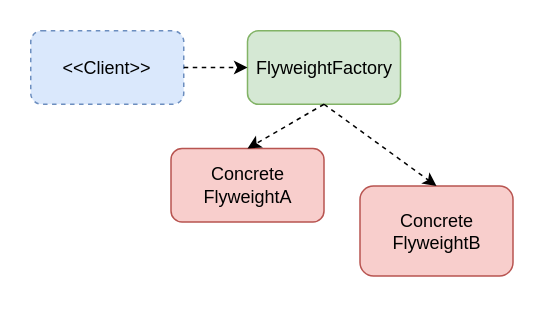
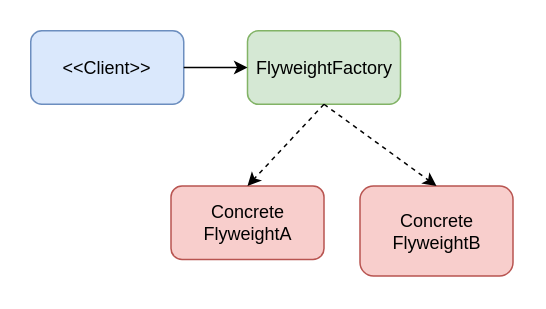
(107, 68) -> (107, 68)
(212, 68) -> (212, 68)
(248, 185) -> (248, 223)
